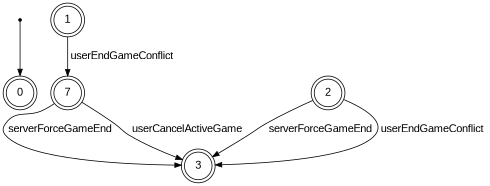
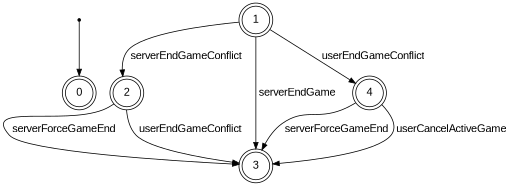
none -> (171, 32)
none -> (256, 90)
(68, 93) -> (370, 93)
